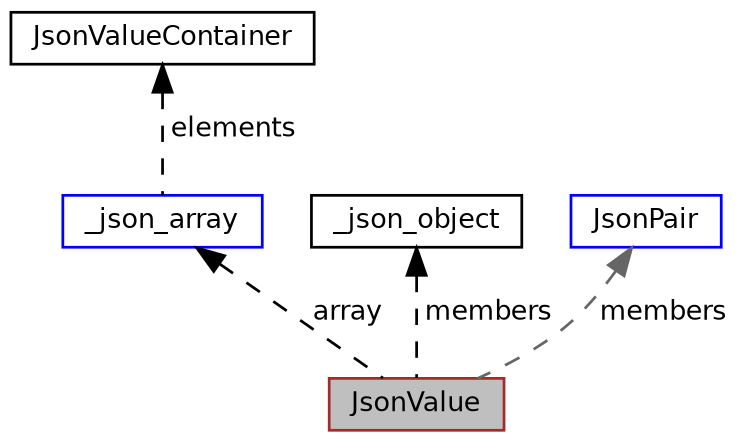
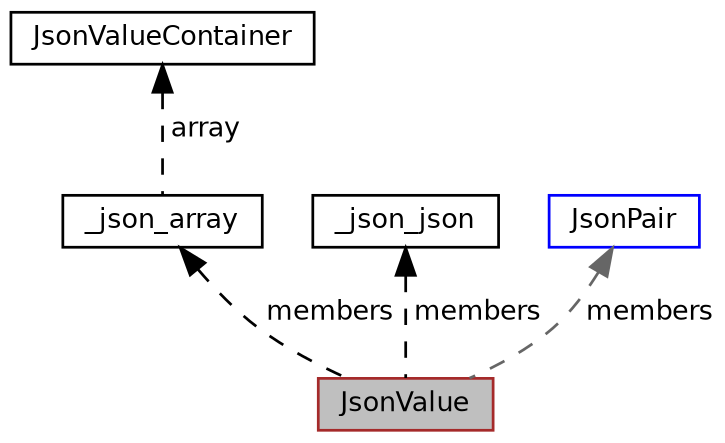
(229, 130) -> (202, 130)
(163, 221) -> (163, 221)
(417, 221) -> (406, 221)
(344, 313) -> (326, 313)
